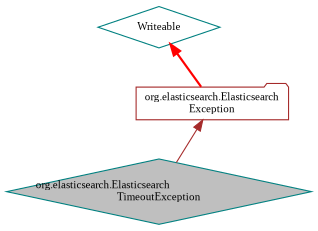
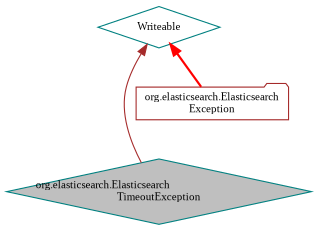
(187, 146) -> (124, 108)
